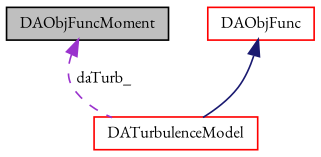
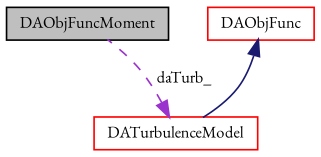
(78, 94) -> (138, 68)
